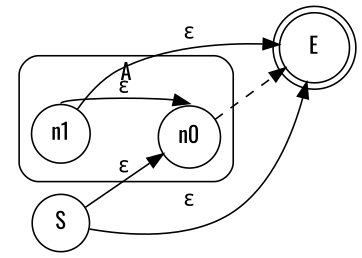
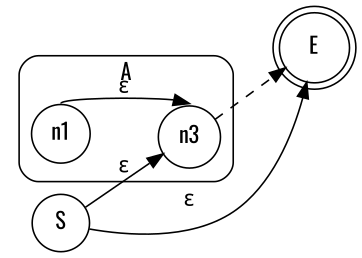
(127, 66) -> none
(189, 137) -> (189, 137)
